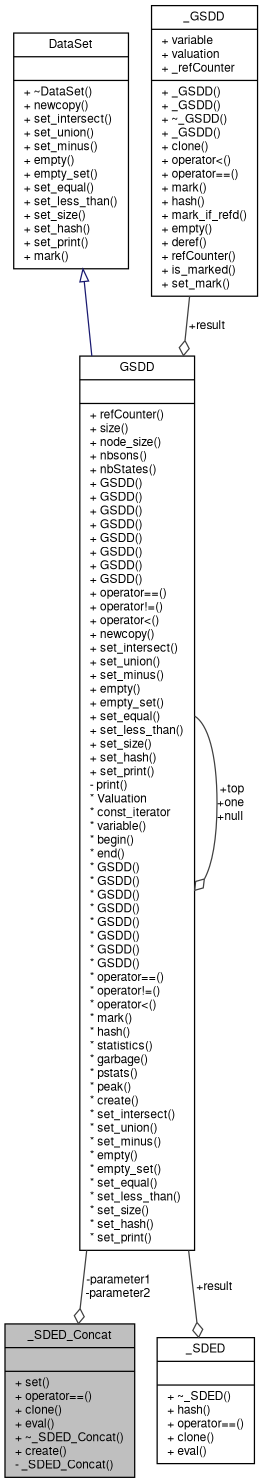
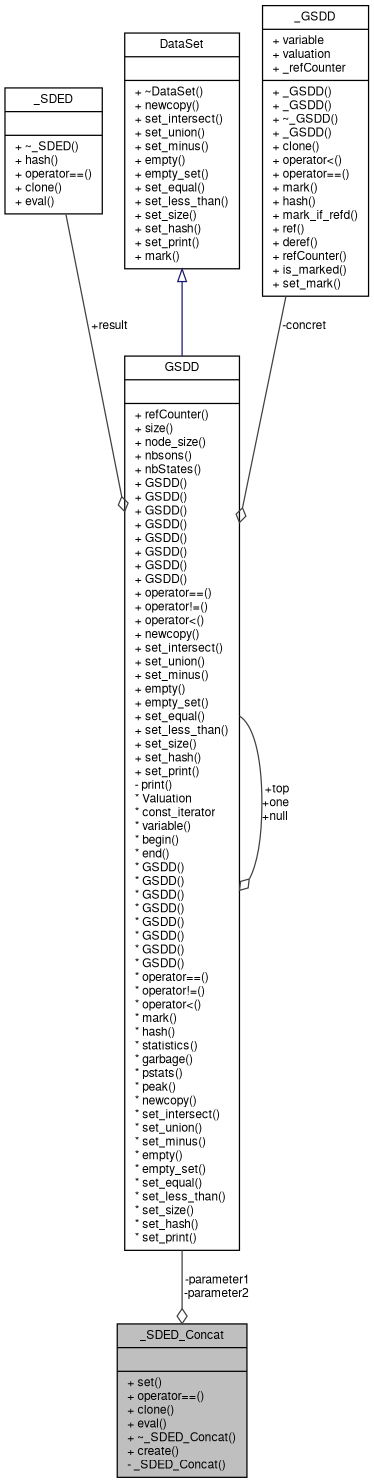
(187, 229) -> (289, 229)
(206, 326) -> (303, 326)
(115, 1101) -> (166, 1101)
(193, 1286) -> (94, 356)
